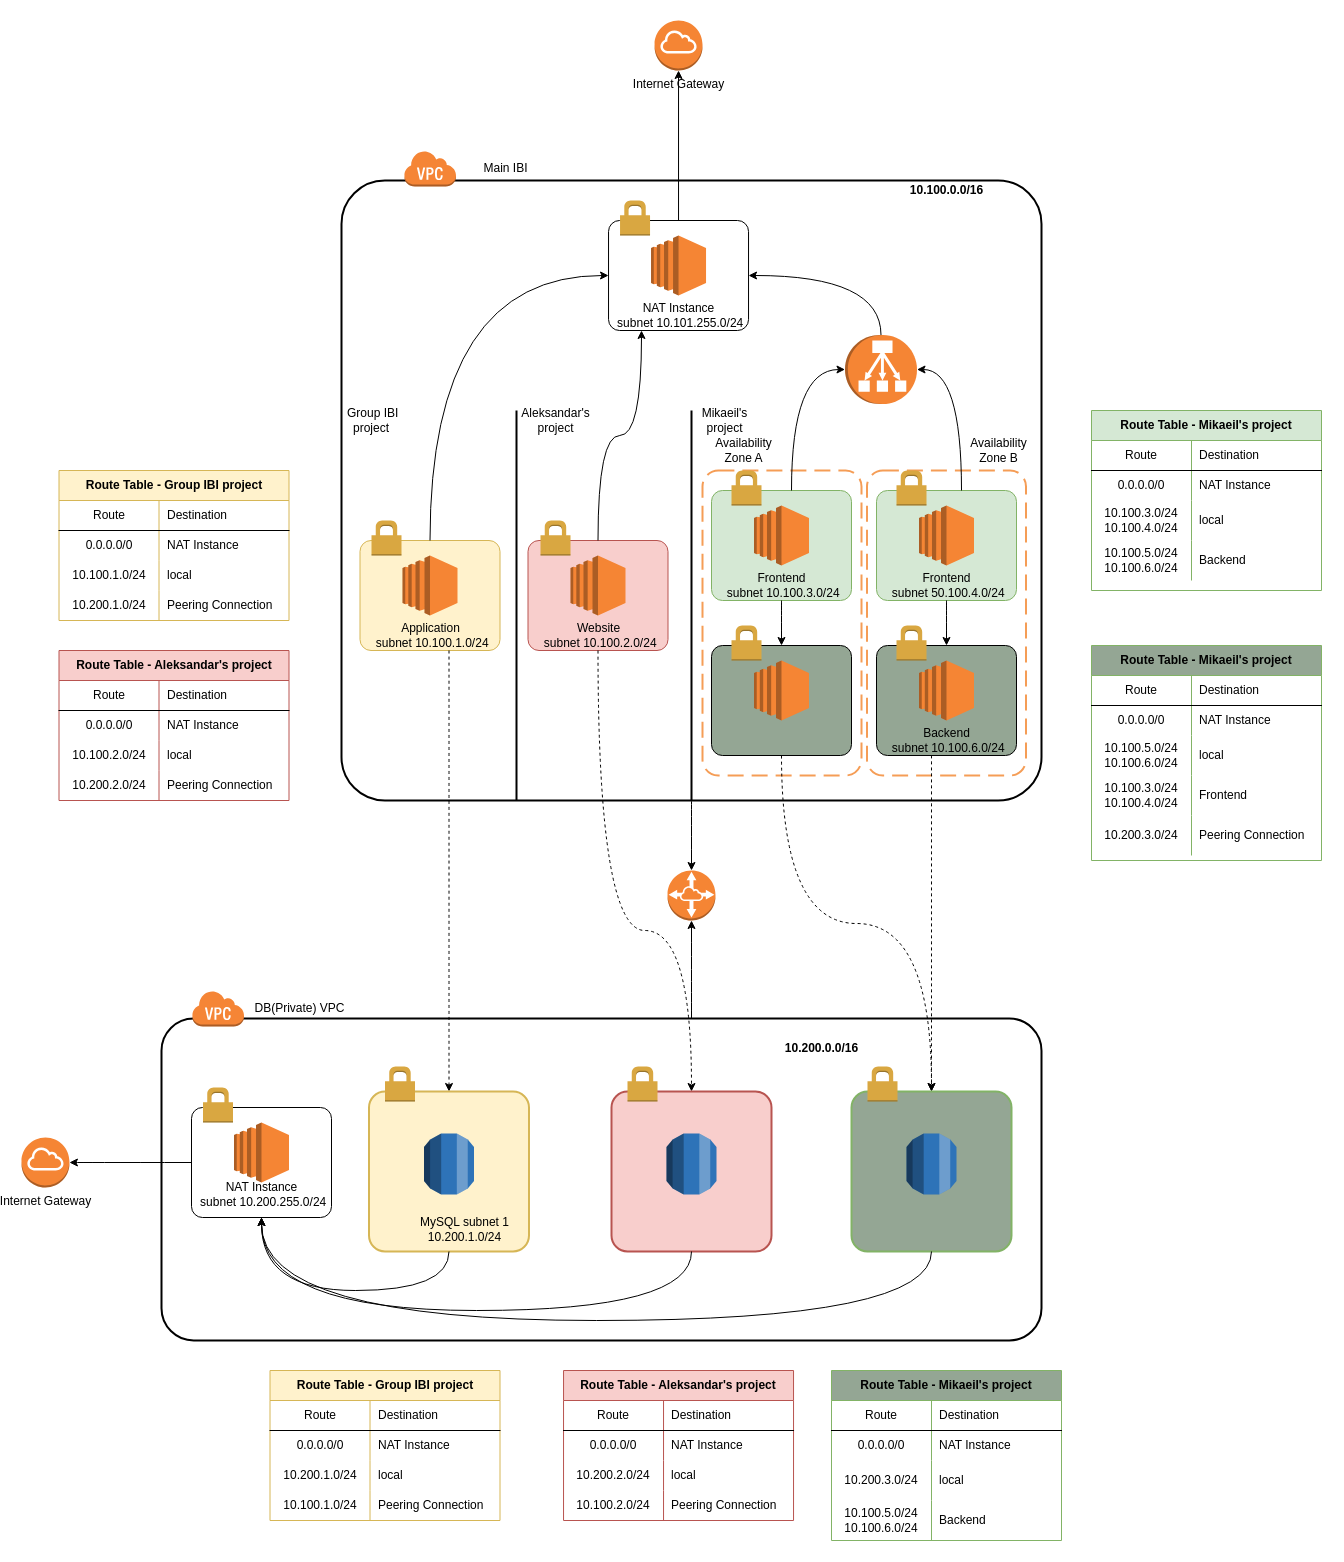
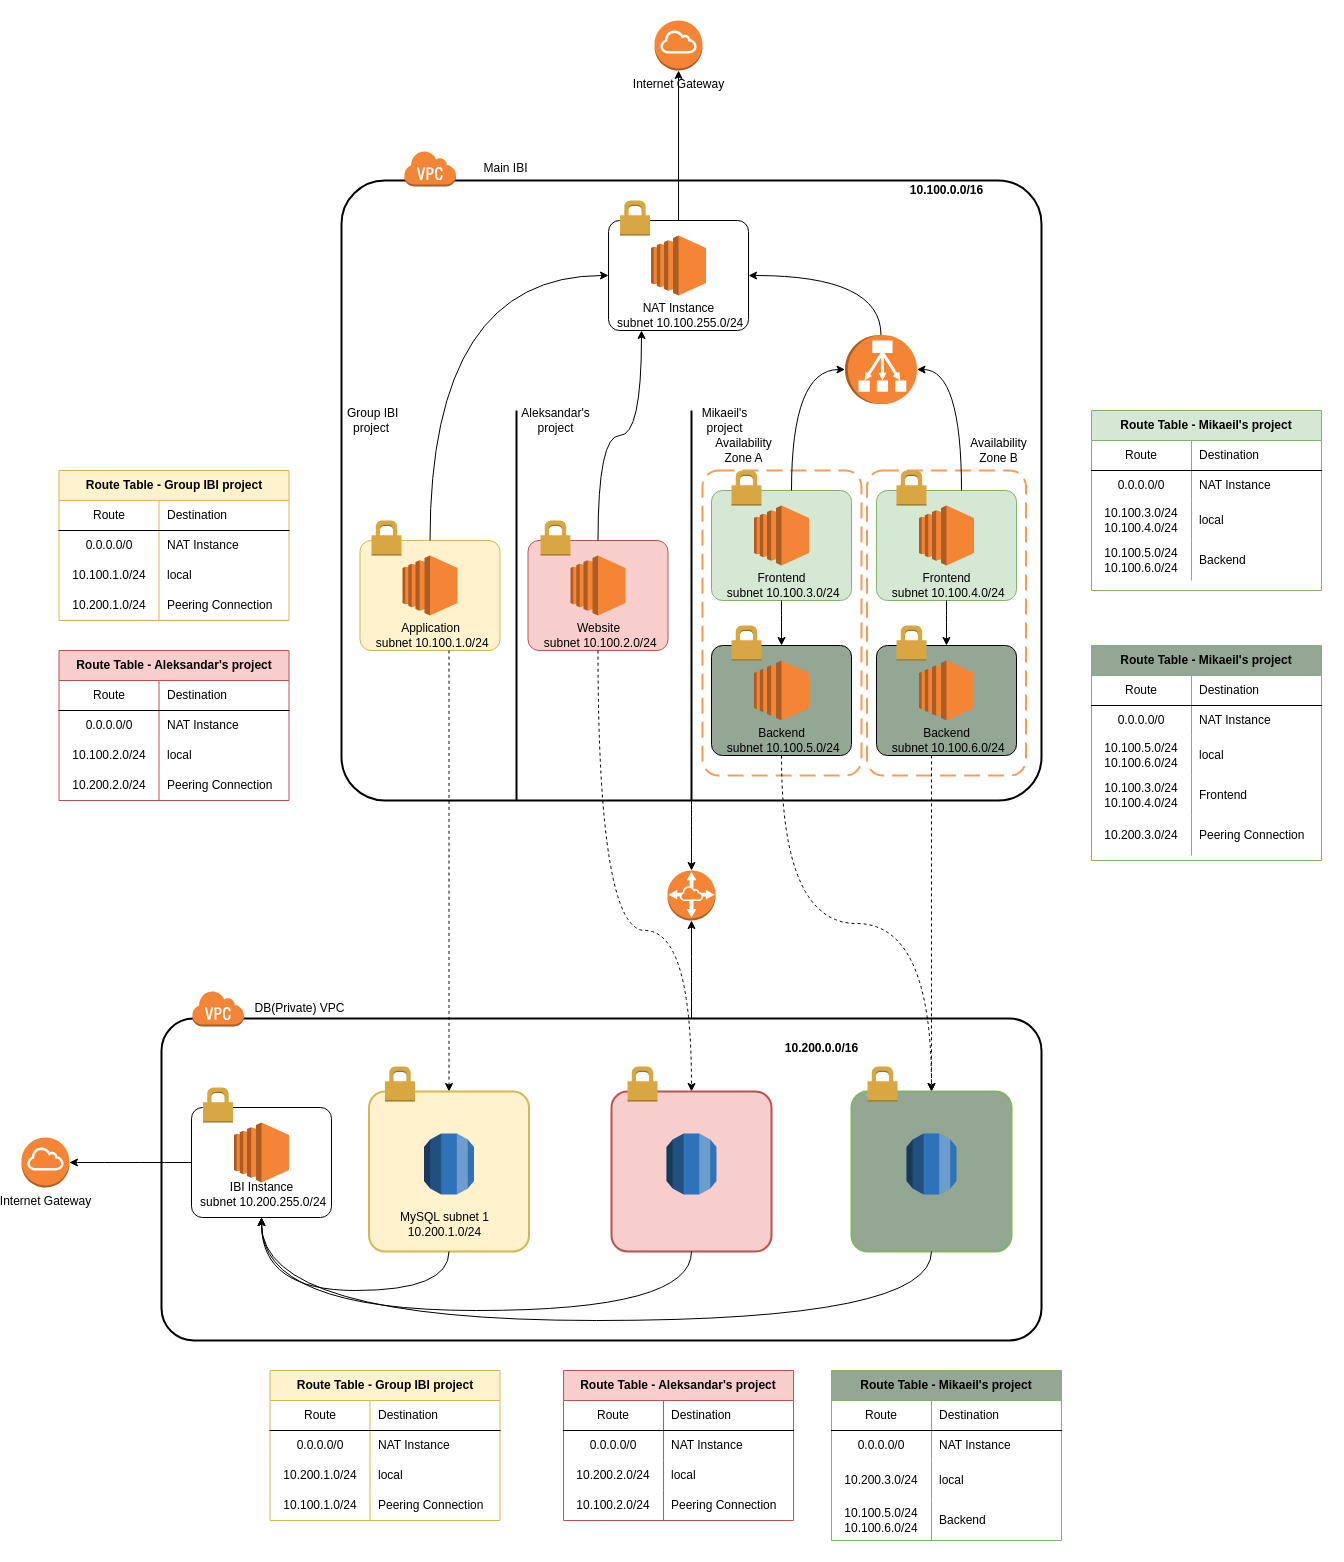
(679, 316) -> (679, 316)
(947, 586) -> (947, 586)
none -> (782, 741)
(262, 1195) -> (262, 1195)
(464, 1229) -> (444, 1224)
